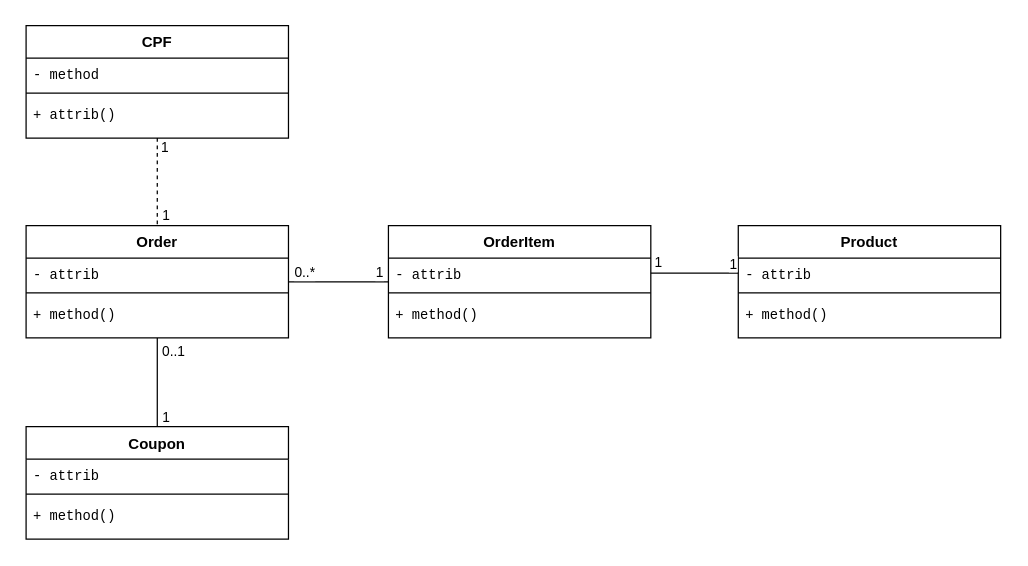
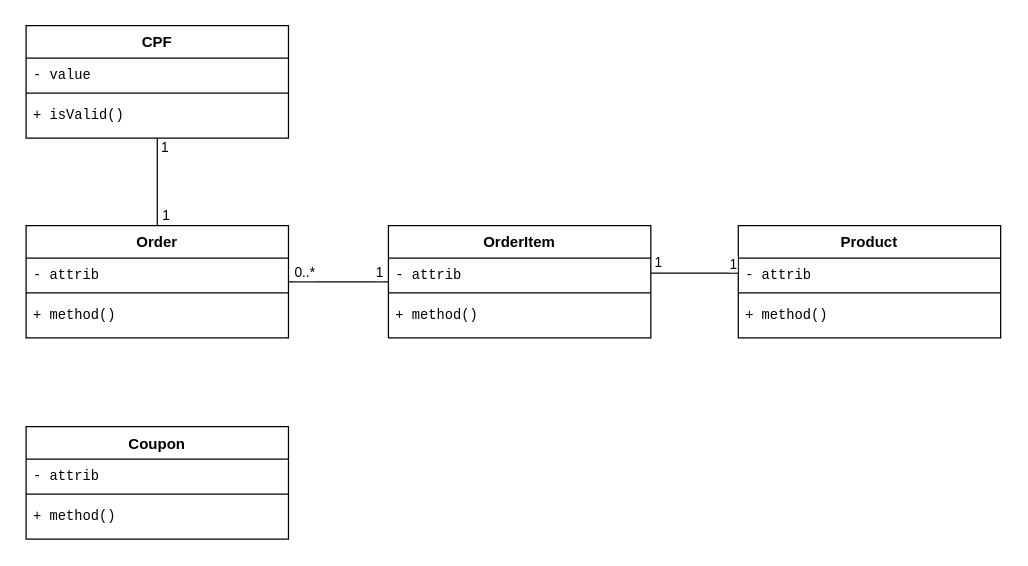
(62, 74) -> (56, 74)
(67, 114) -> (68, 114)
(157, 183) -> (157, 183)
(157, 385) -> none
